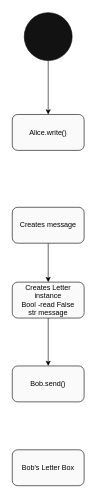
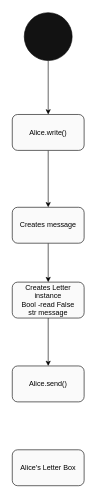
none -> (48, 201)
(48, 384) -> (48, 384)
(48, 468) -> (48, 468)
